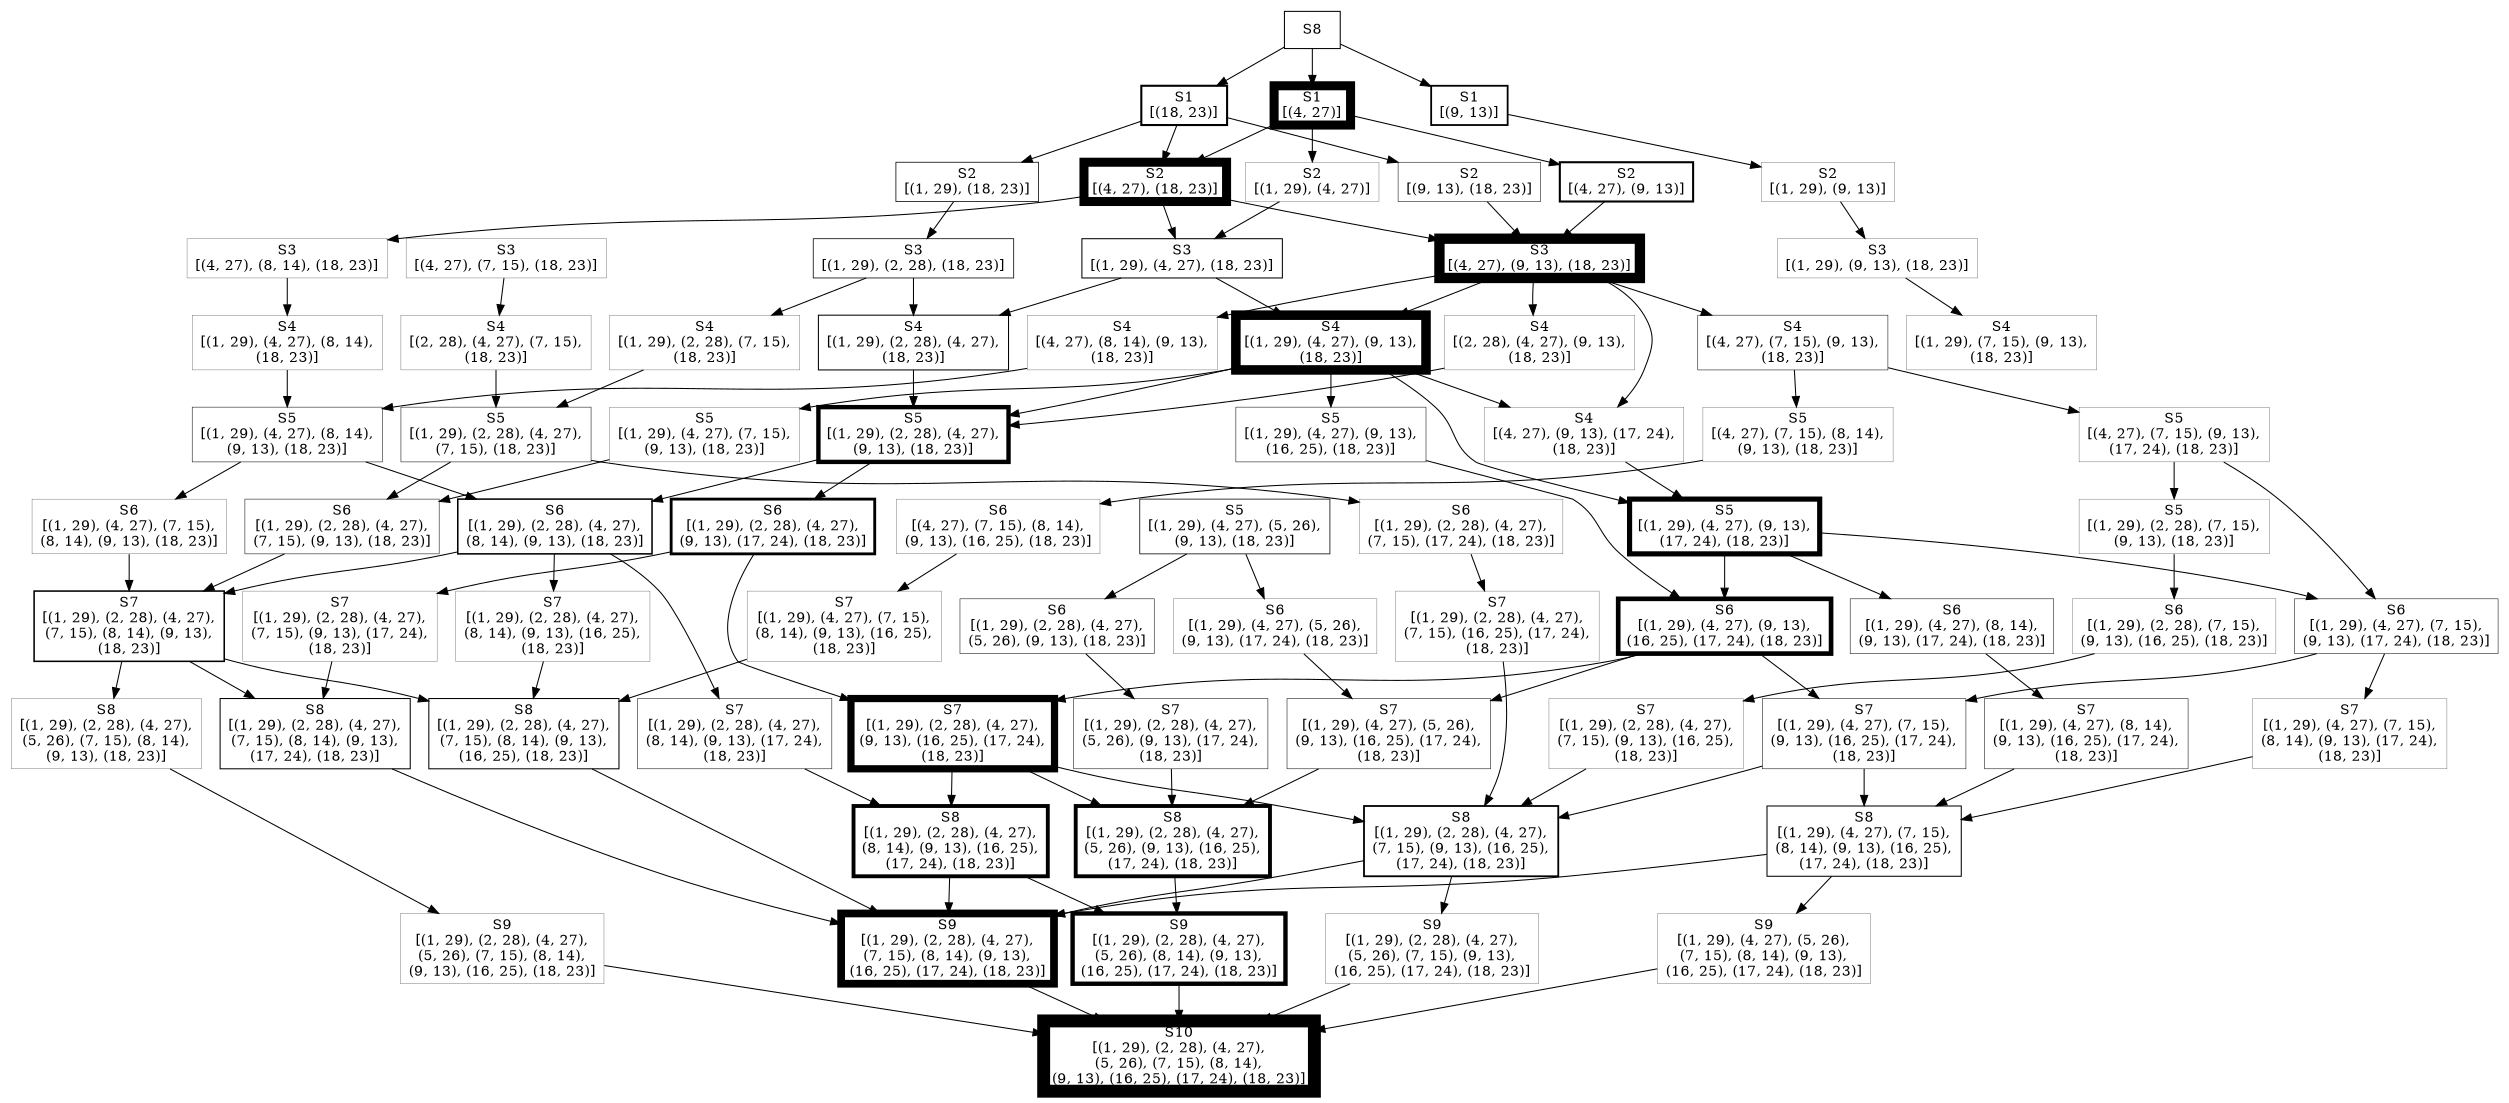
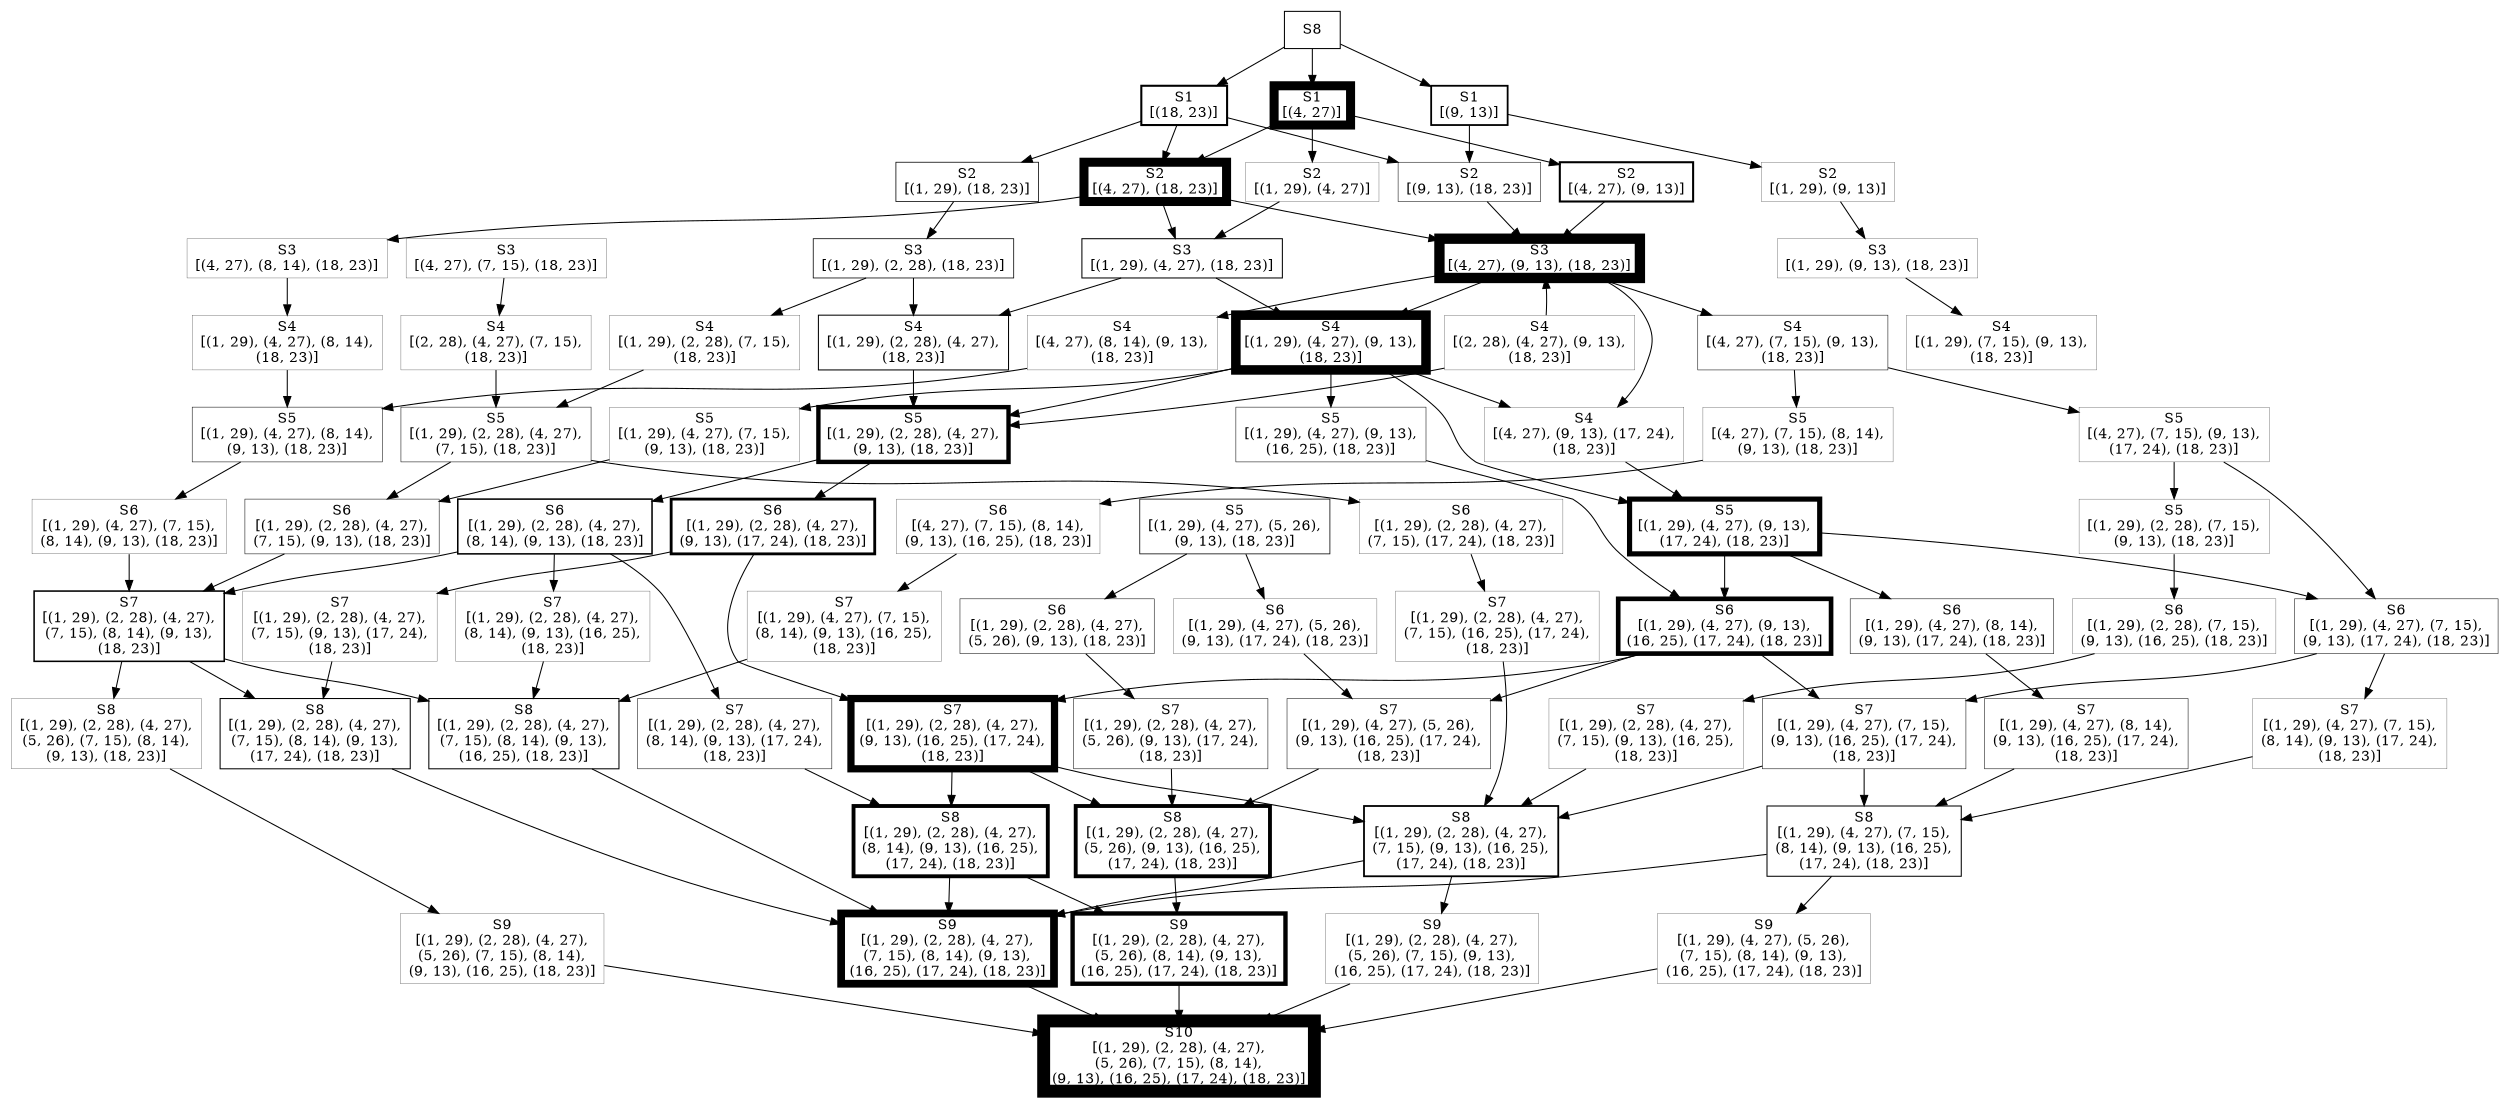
none -> (1469, 136)
(1533, 291) -> (1547, 302)
(411, 477) -> none
